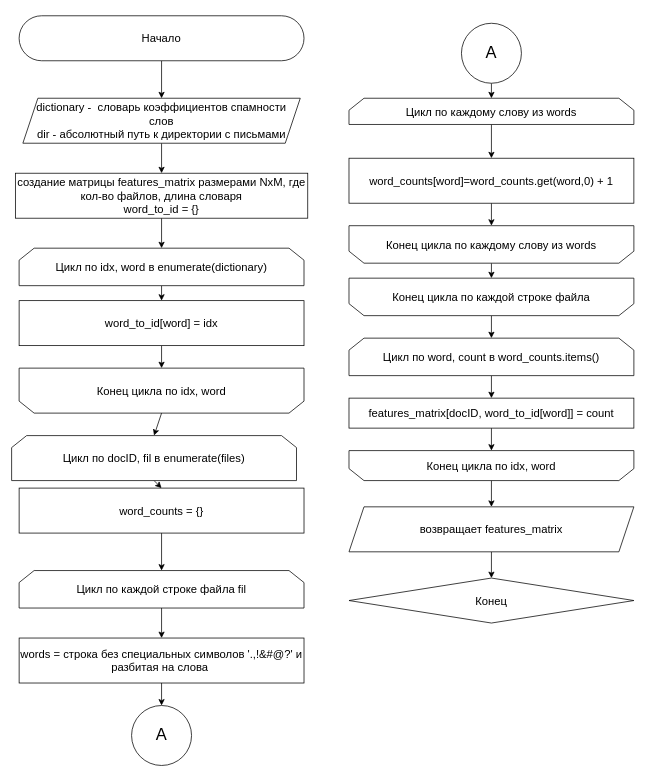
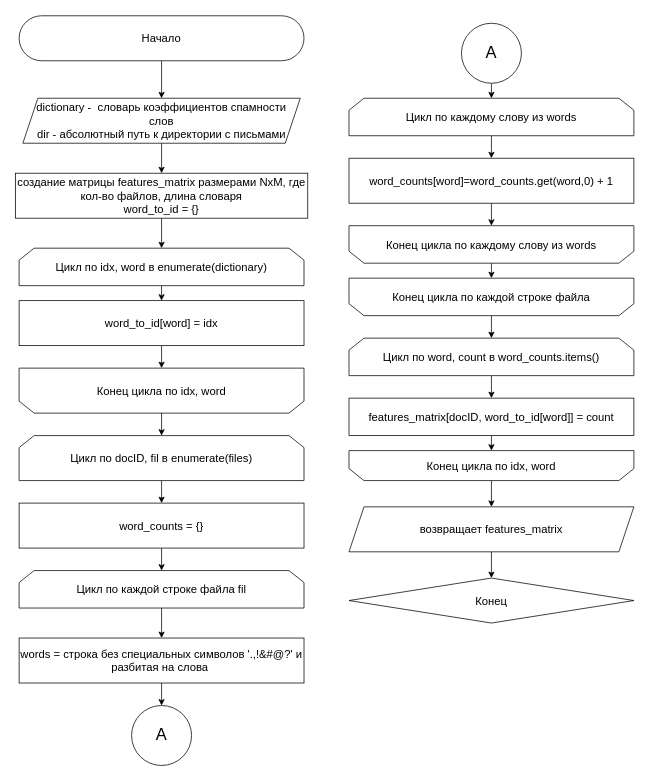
(492, 111) -> (492, 117)
(492, 413) -> (492, 417)
(154, 458) -> (162, 458)
(162, 510) -> (162, 525)
